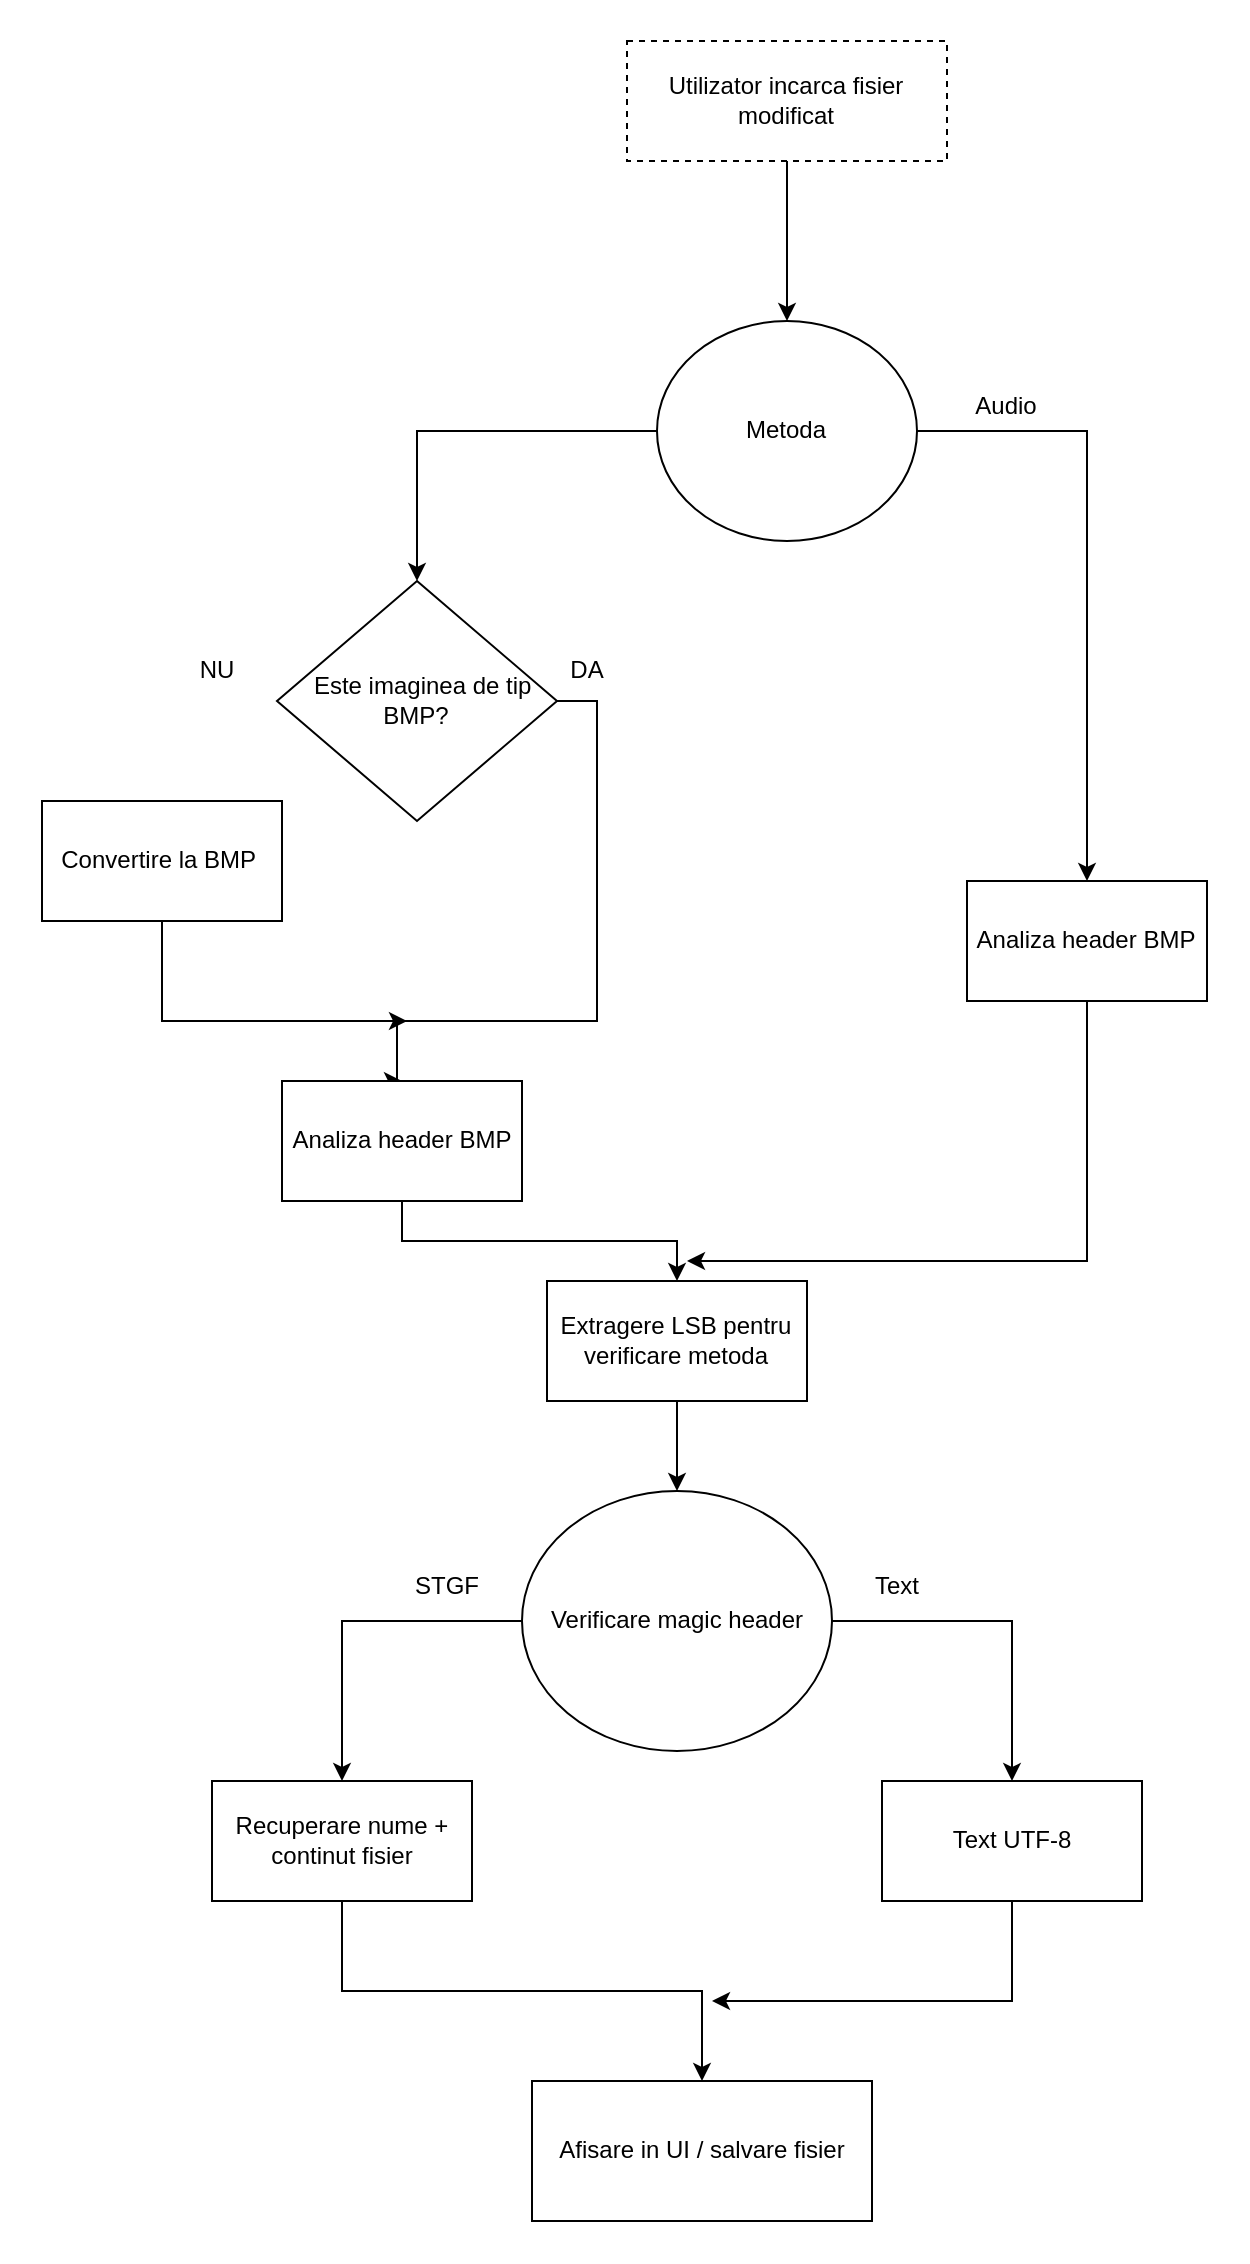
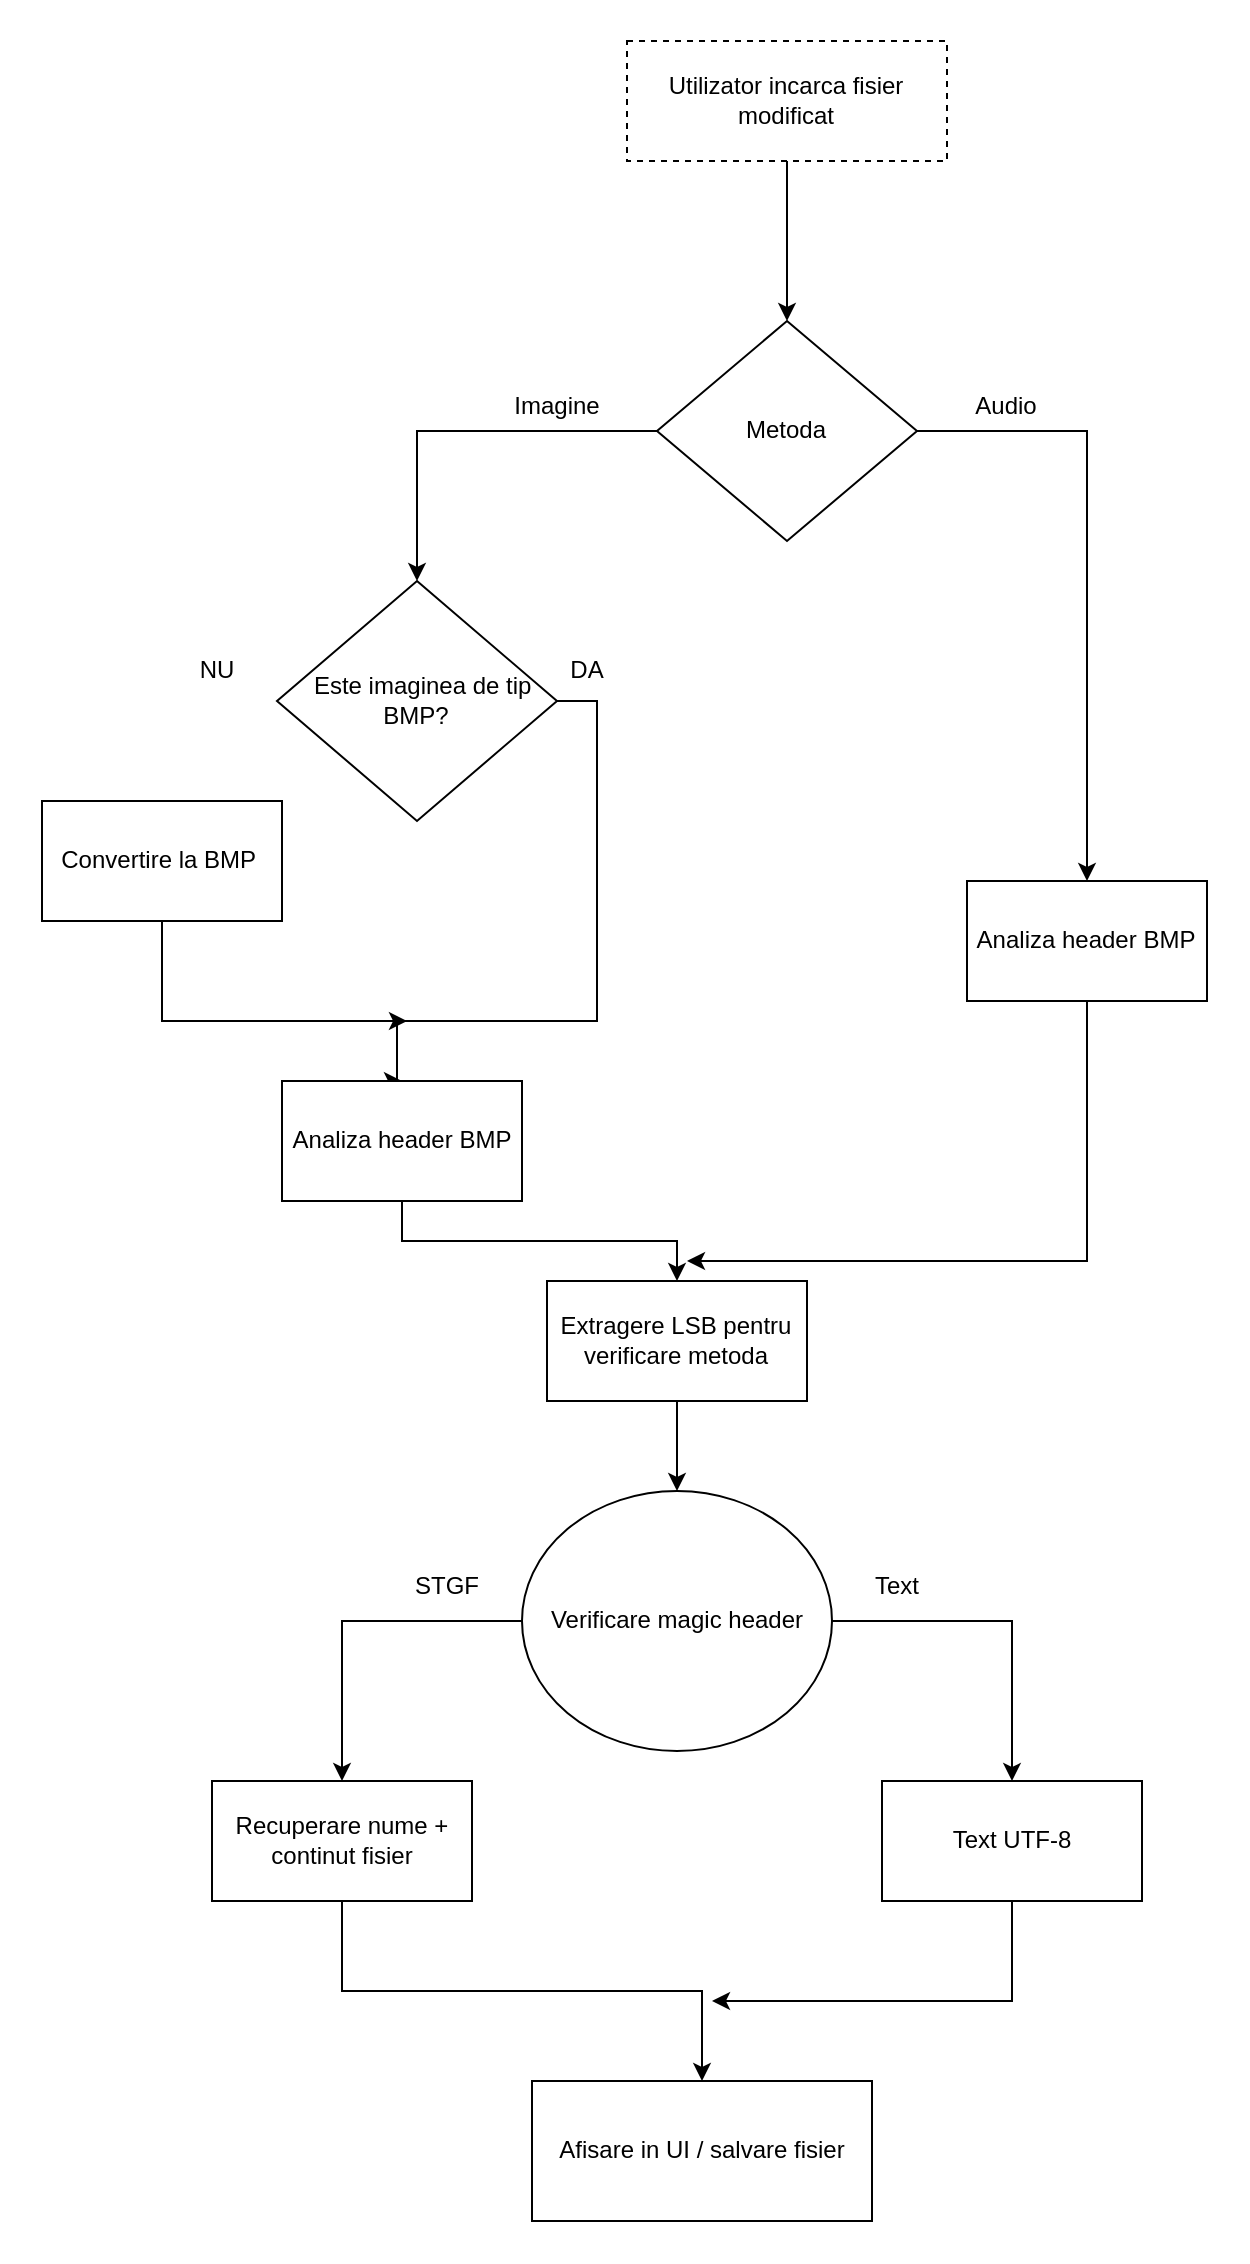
none -> (557, 407)
(787, 431) -> (787, 431)
